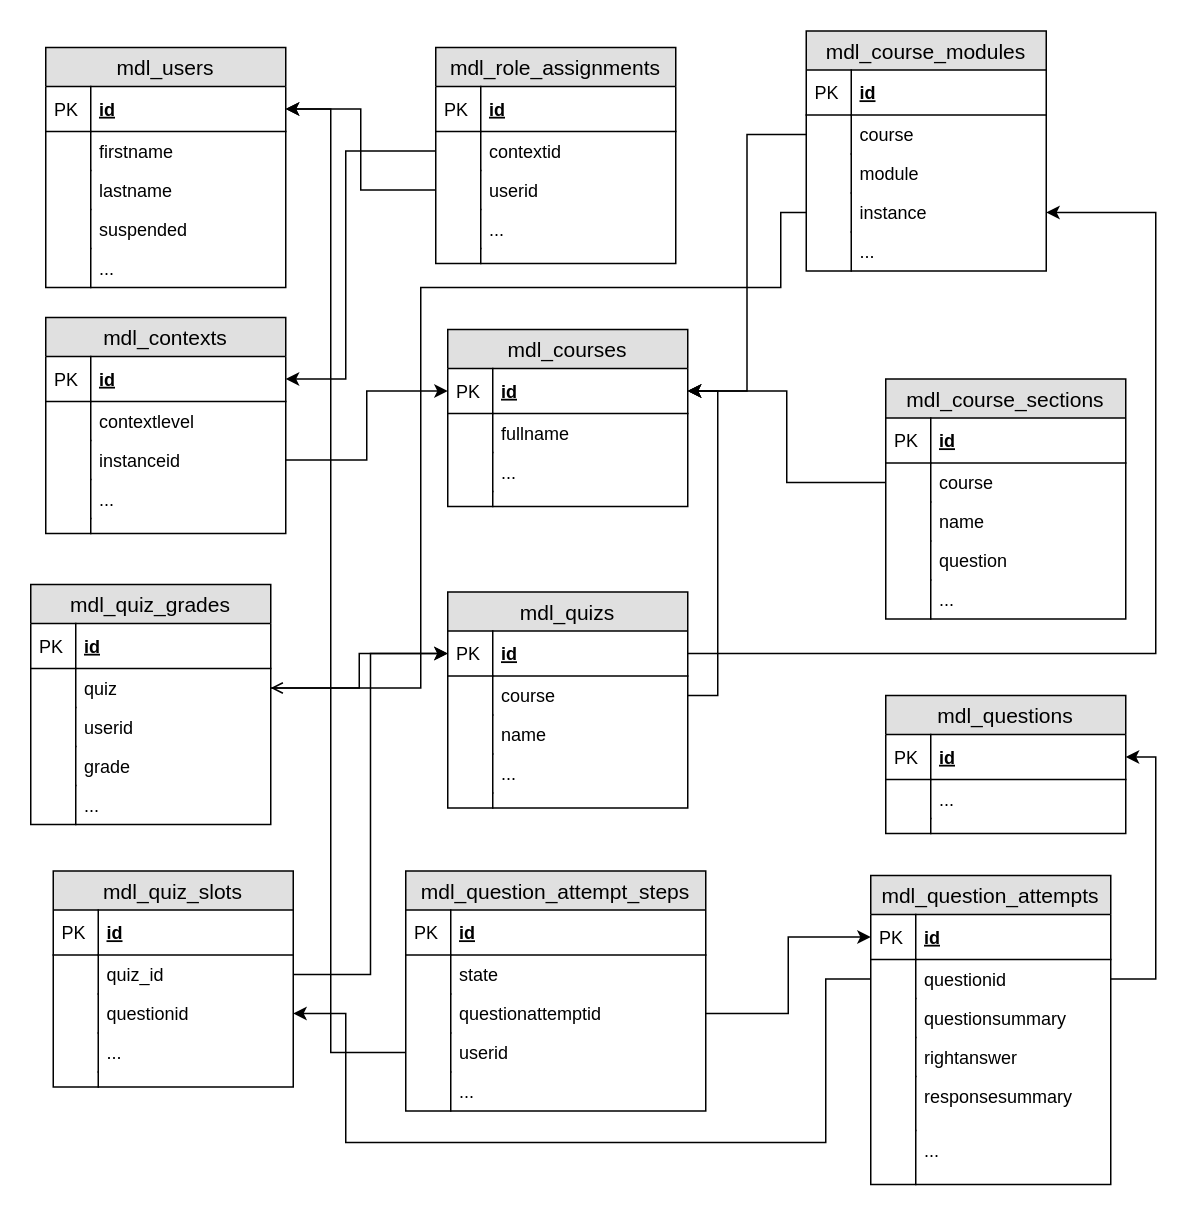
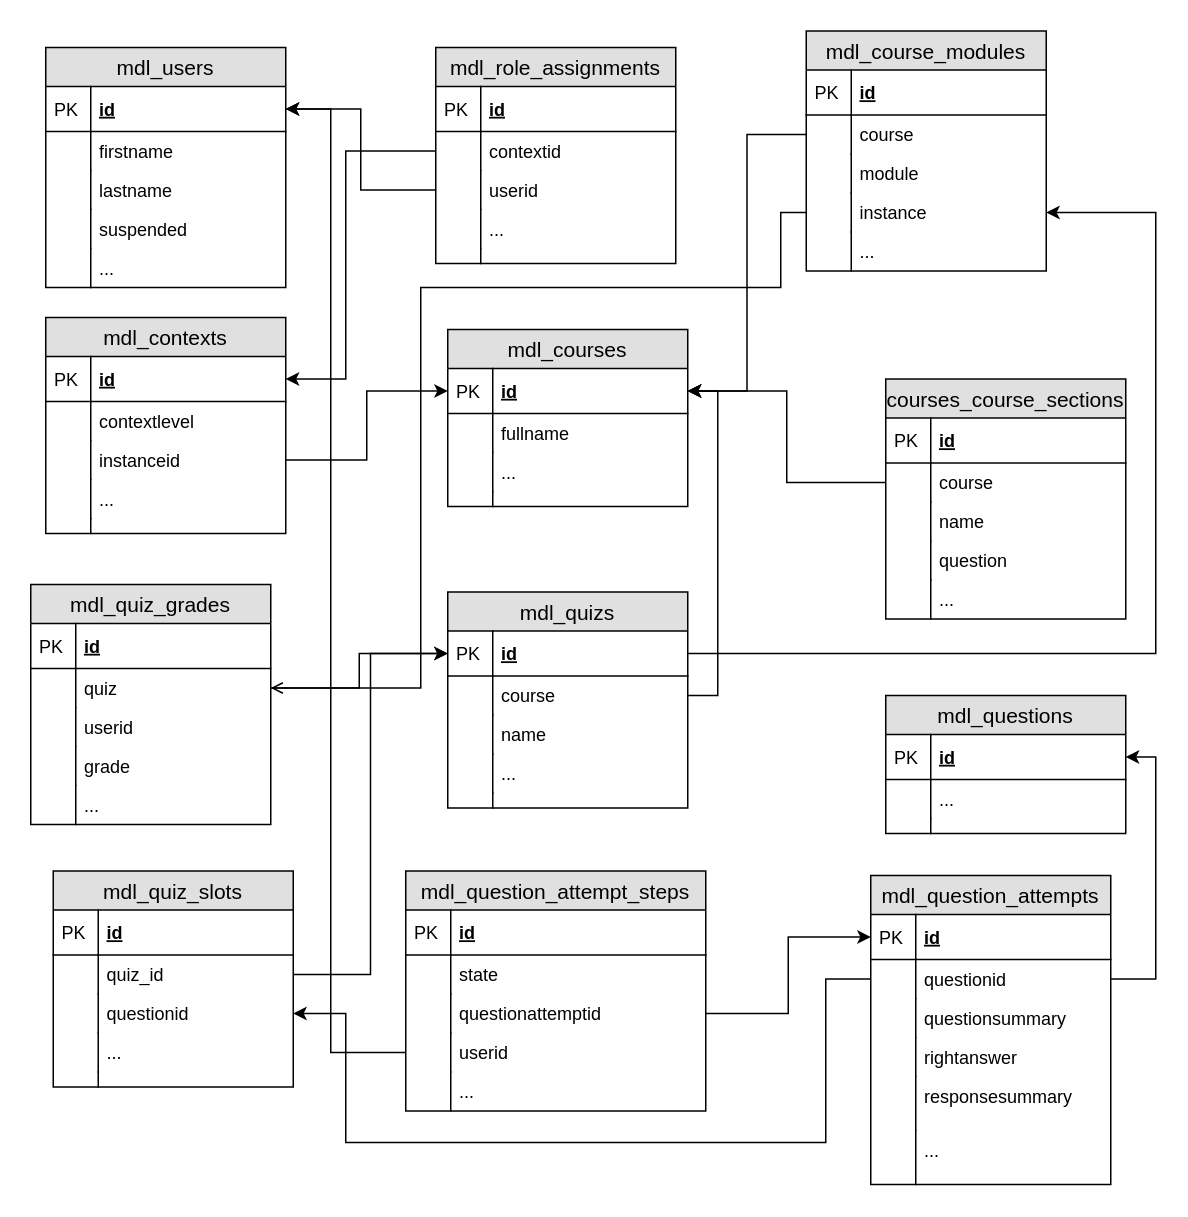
(1005, 400) -> (1005, 400)
